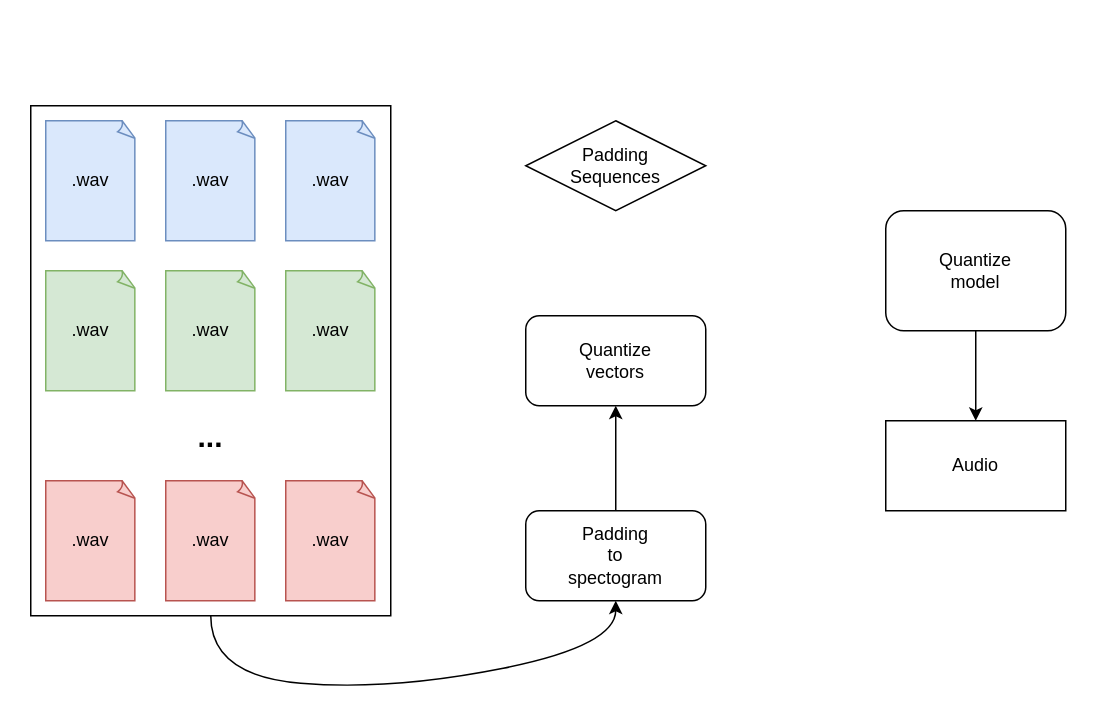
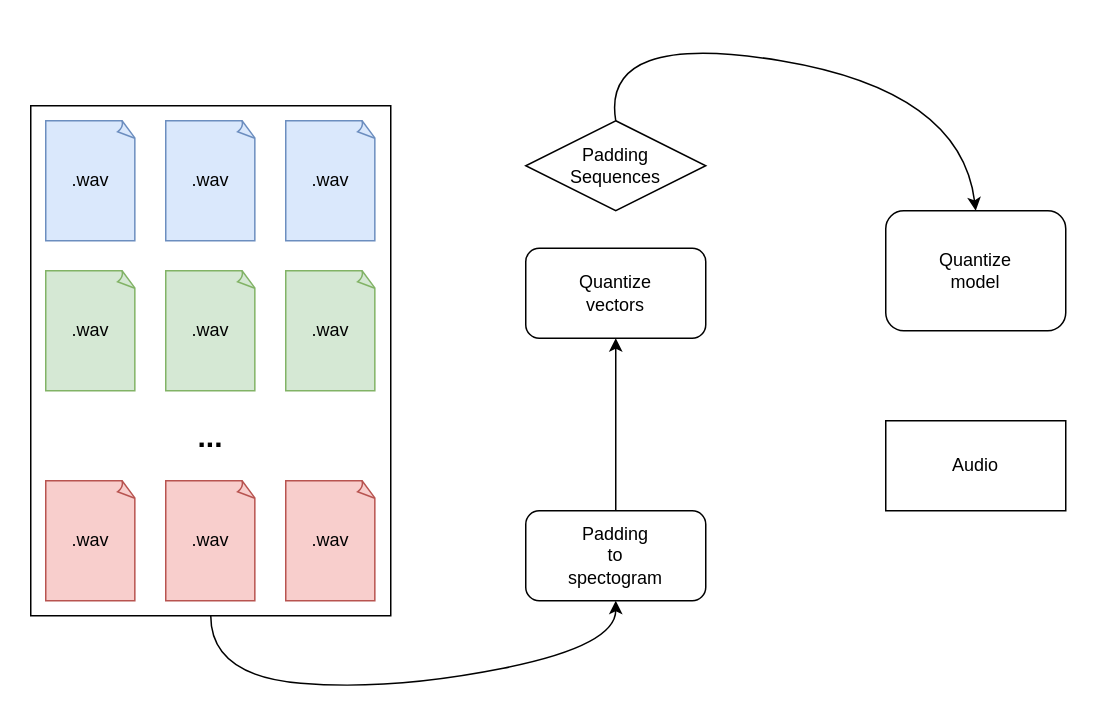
none -> (805, 66)
(616, 361) -> (616, 293)
(976, 371) -> none
